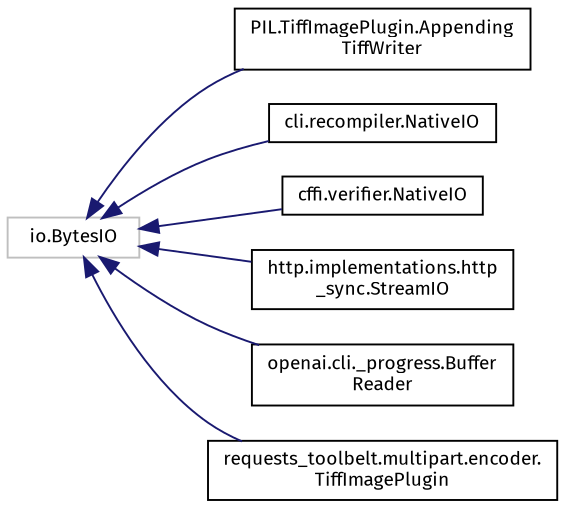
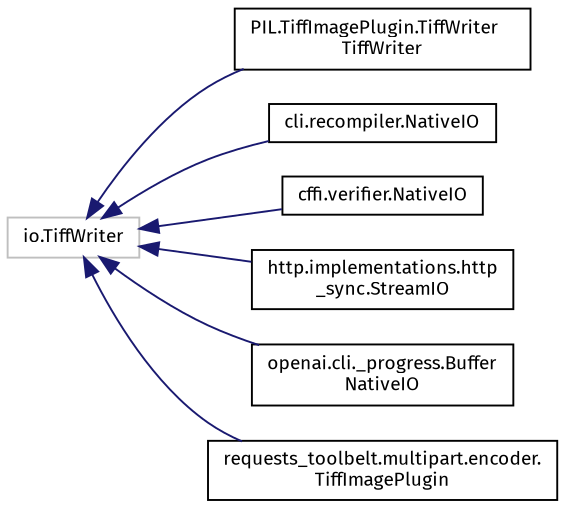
(383, 39) -> (383, 39)
(73, 238) -> (73, 238)
(383, 375) -> (383, 375)
